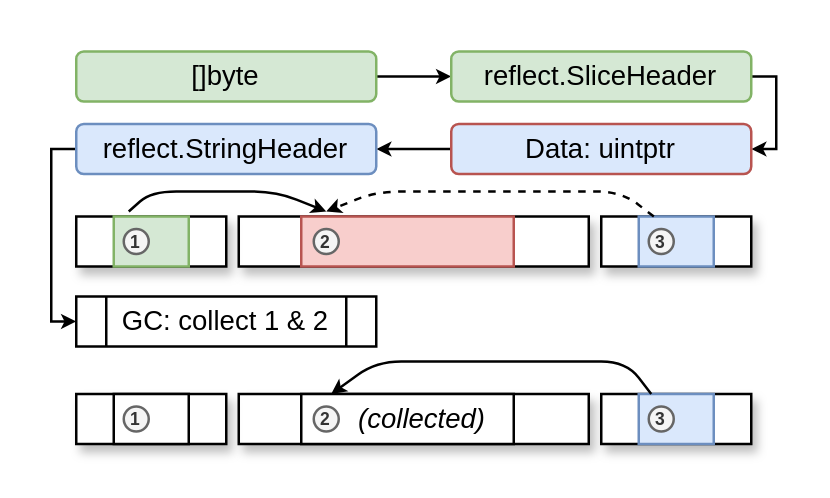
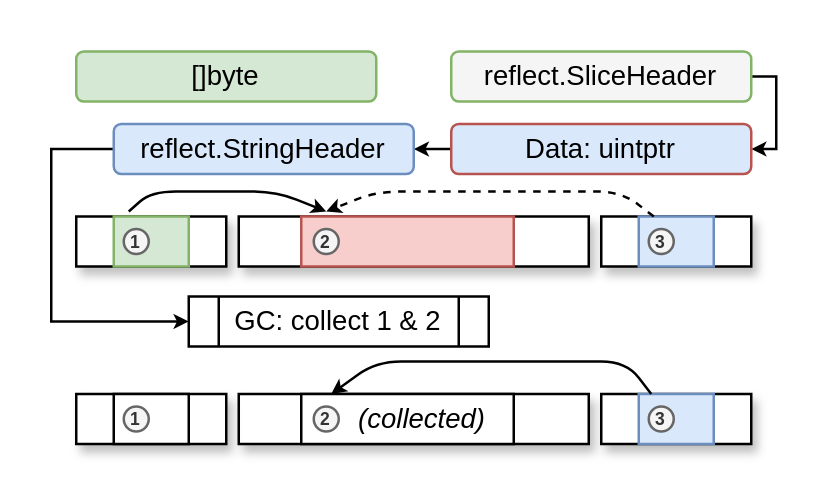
(409, 76) -> none
(601, 76) -> (601, 76)
(226, 149) -> (264, 149)
(226, 321) -> (339, 321)
